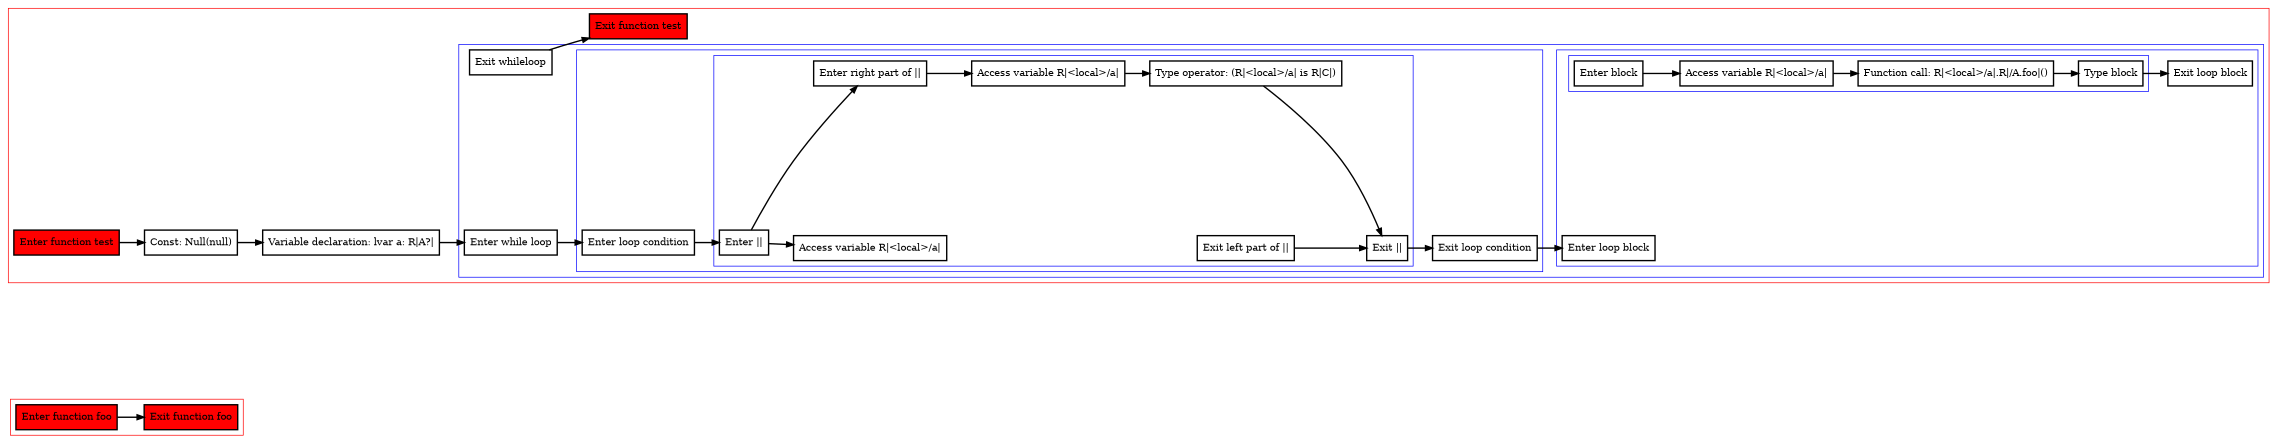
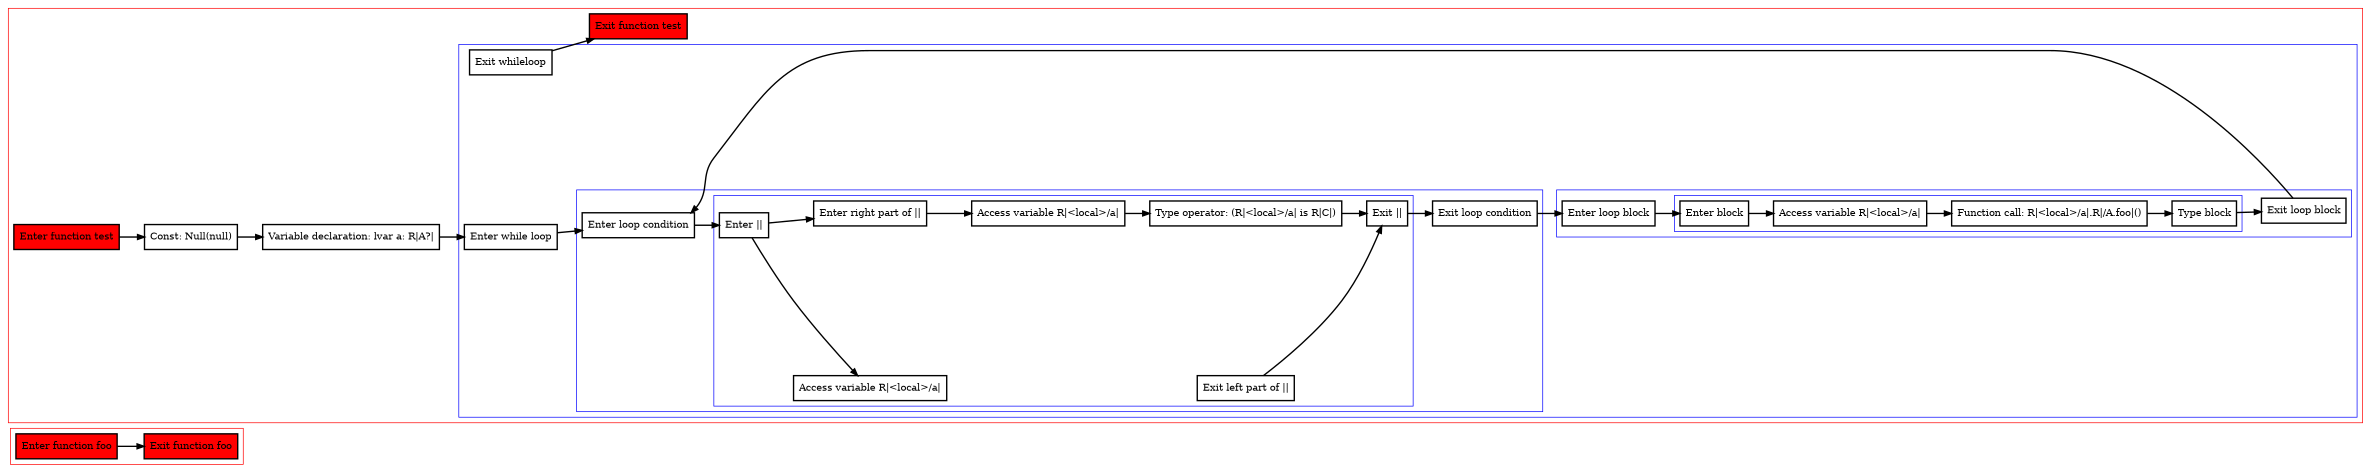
none -> (1480, 51)
none -> (1664, 213)
